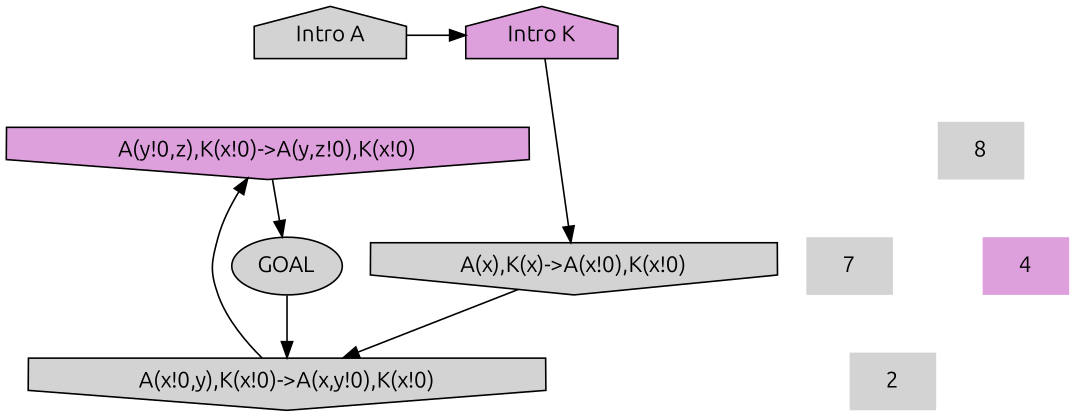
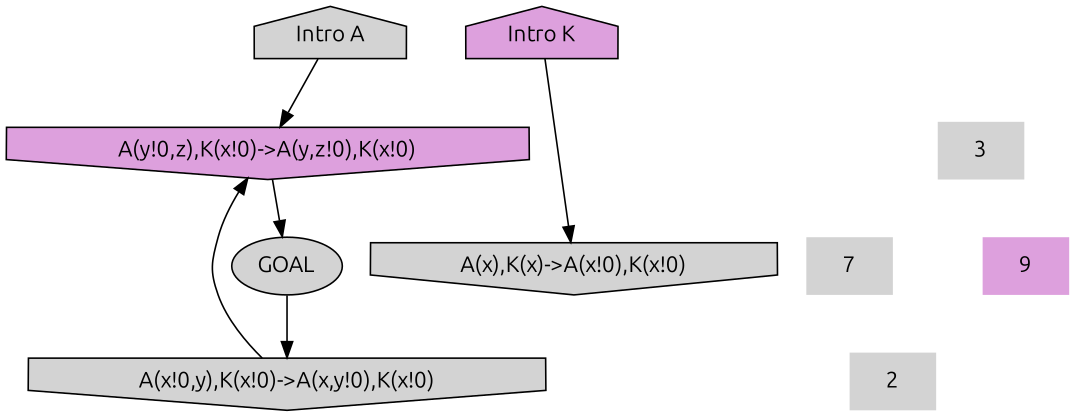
(428, 35) -> (303, 86)
(981, 151) -> (981, 151)
(1026, 266) -> (1026, 266)
(438, 321) -> none
